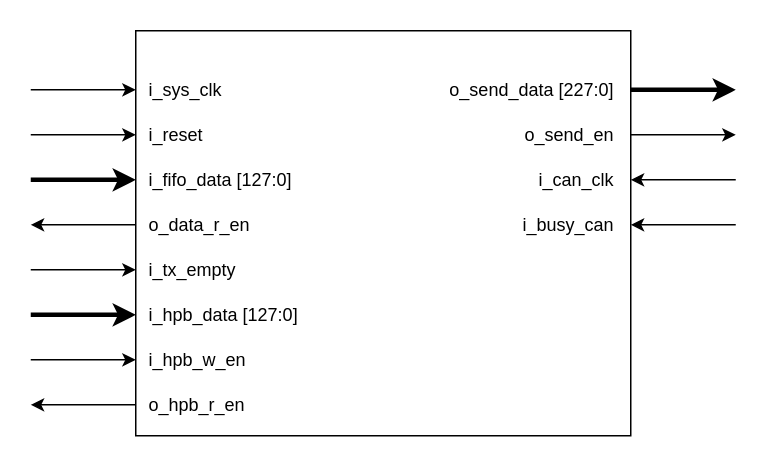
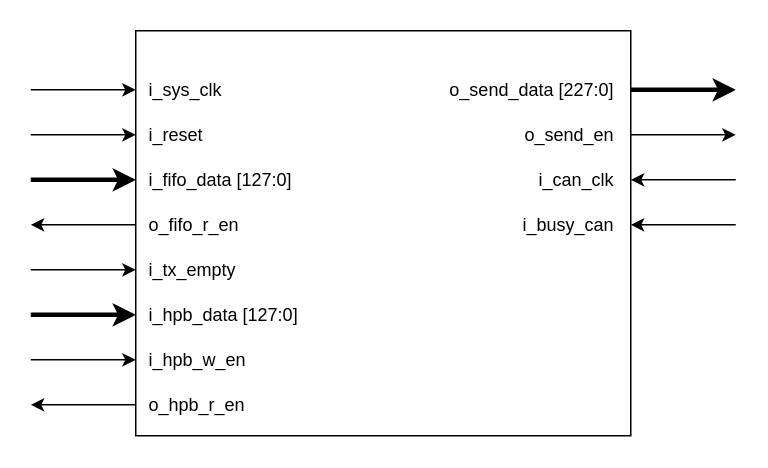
(205, 226) -> (202, 226)
